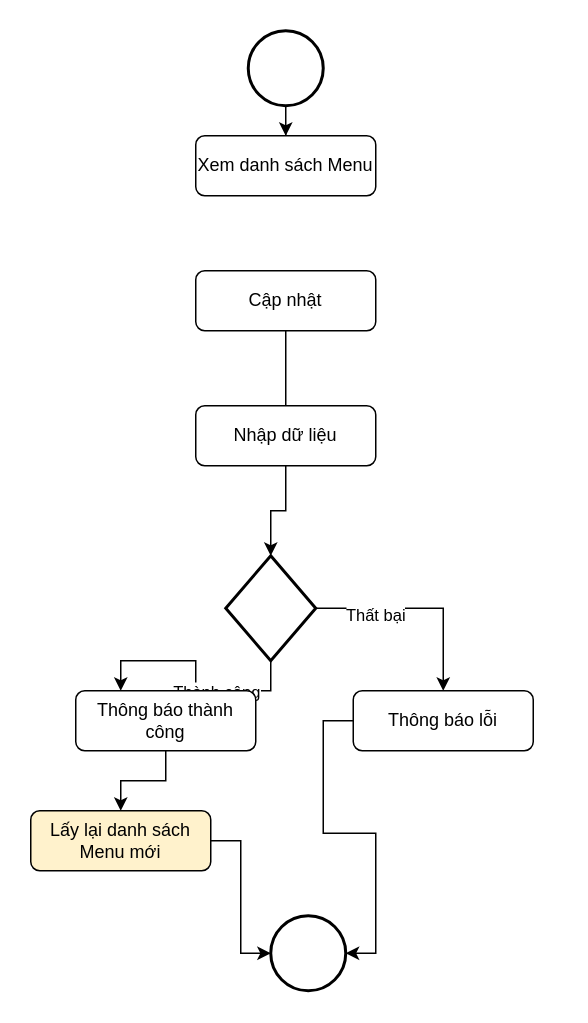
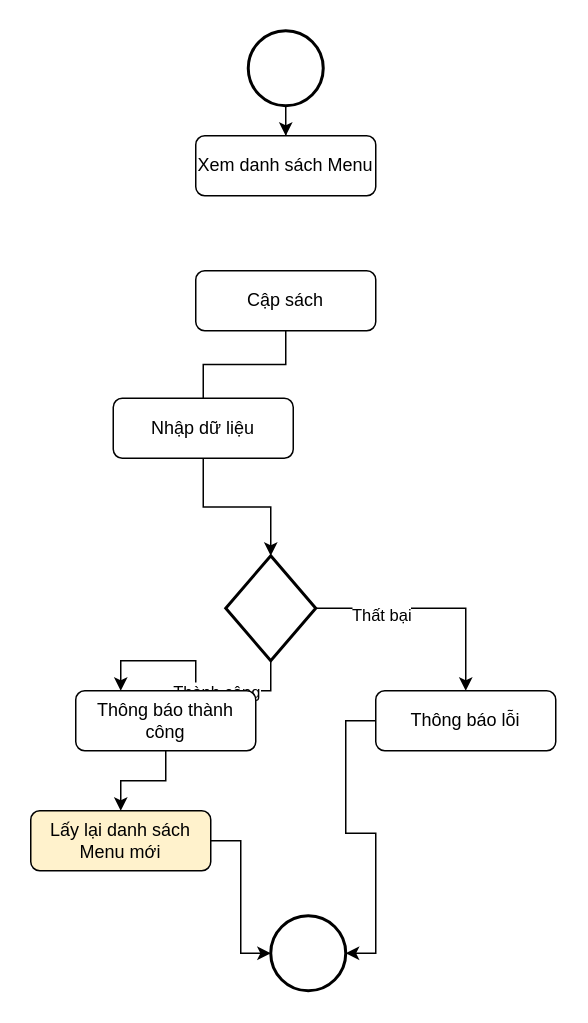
(286, 301) -> (286, 301)
(286, 436) -> (203, 428)
(443, 721) -> (466, 721)
